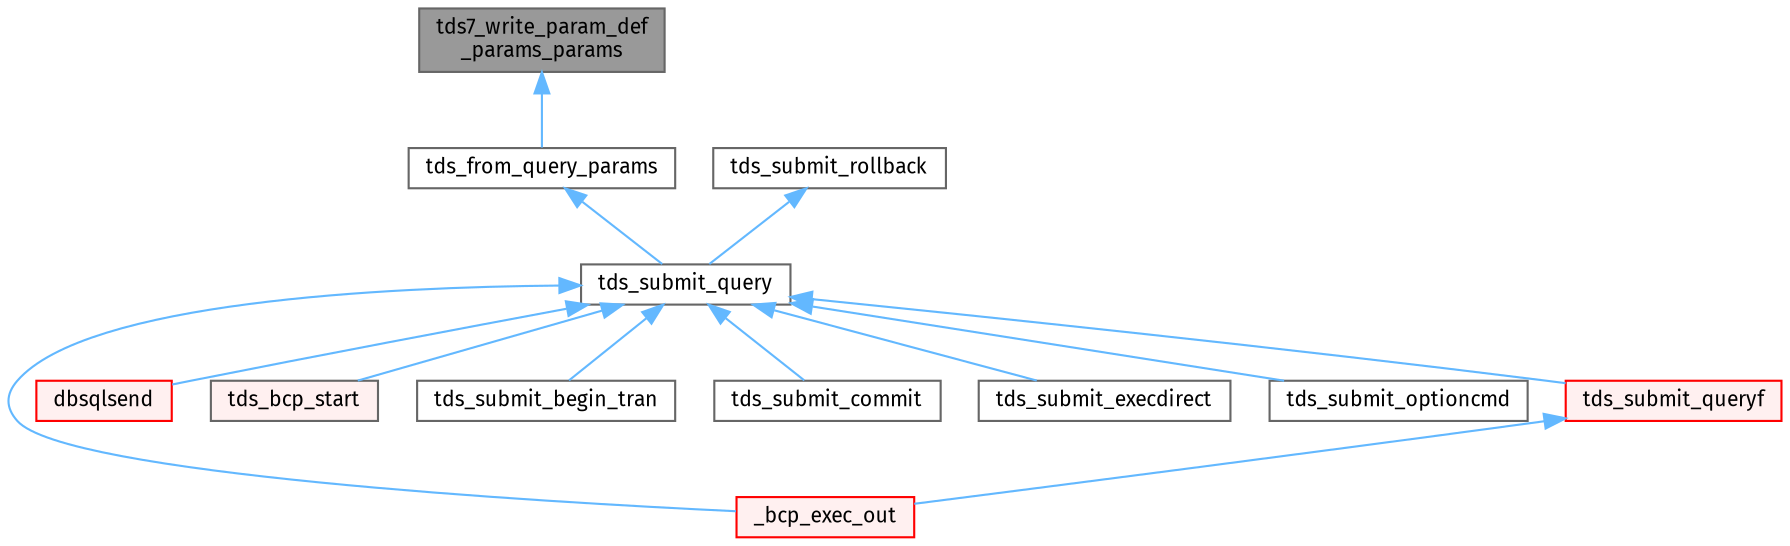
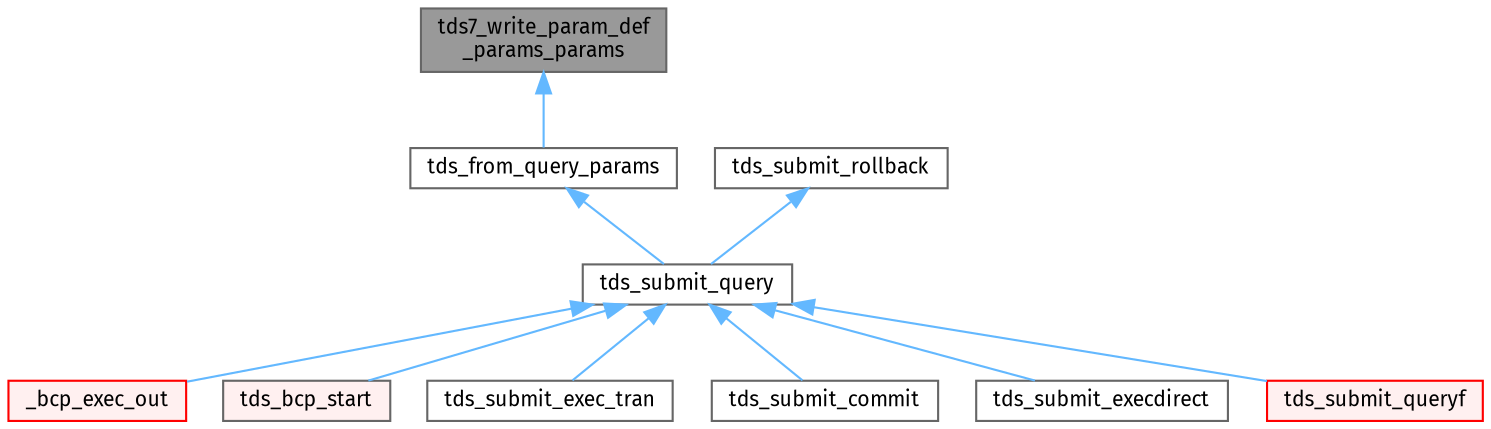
(104, 401) -> none
(546, 401) -> (550, 401)
(1399, 401) -> none
(1229, 463) -> none
